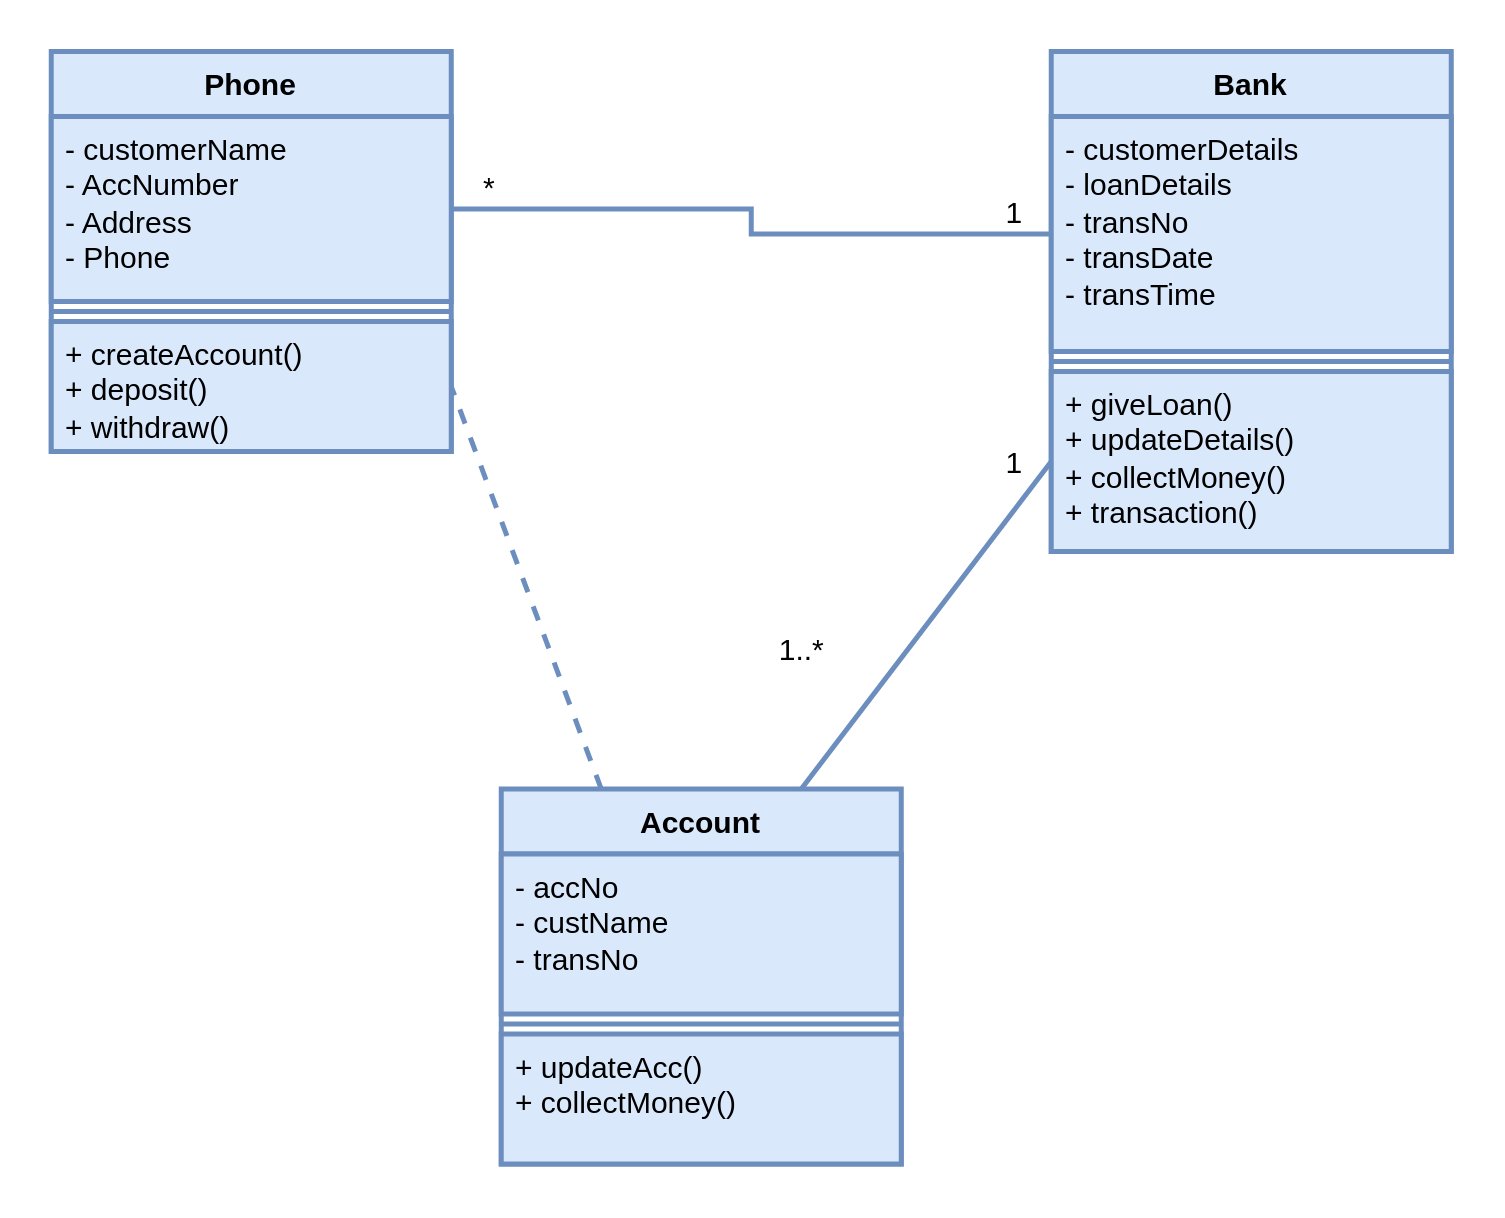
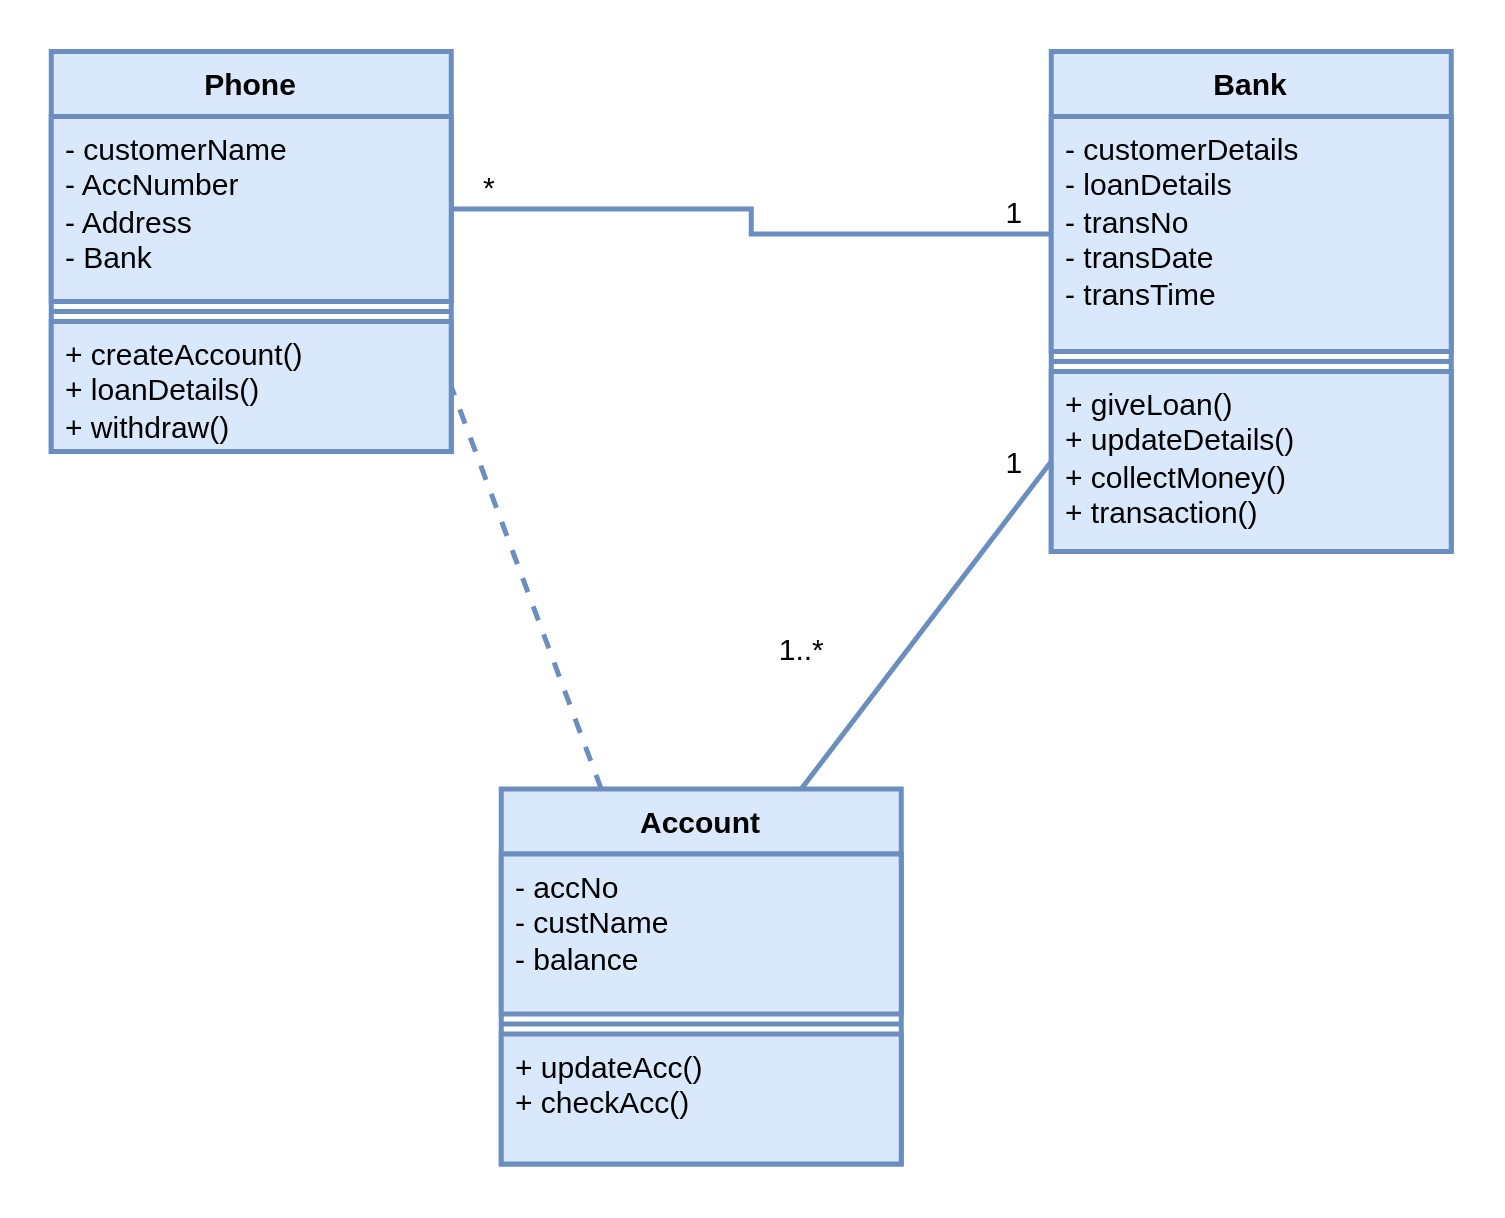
(180, 206) -> (180, 206)
(205, 393) -> (205, 393)
(596, 925) -> (596, 925)
(620, 1068) -> (620, 1068)
